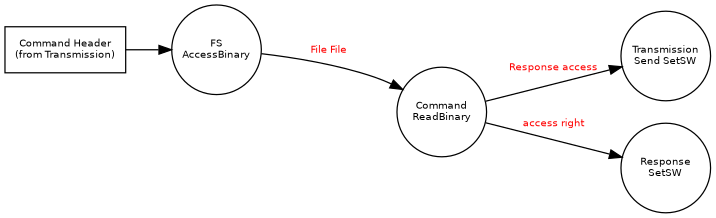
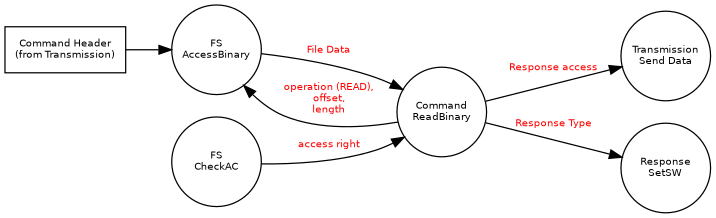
(329, 50) -> (329, 50)
(666, 56) -> (666, 56)
(554, 124) -> (554, 124)
none -> (322, 125)
none -> (217, 162)
